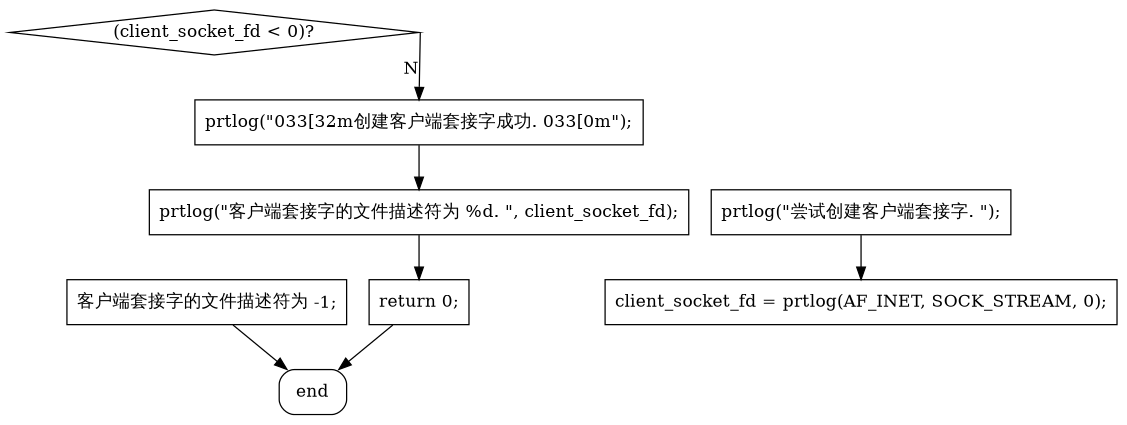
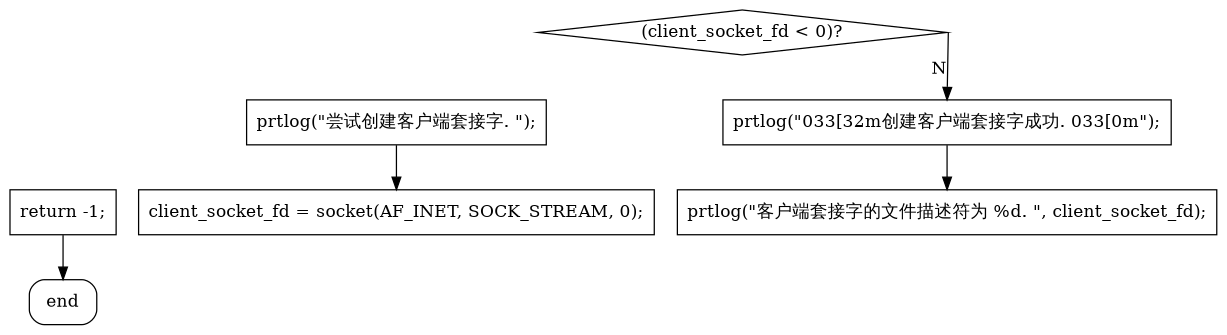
(207, 302) -> (63, 212)
(419, 302) -> none
(861, 302) -> (396, 212)
